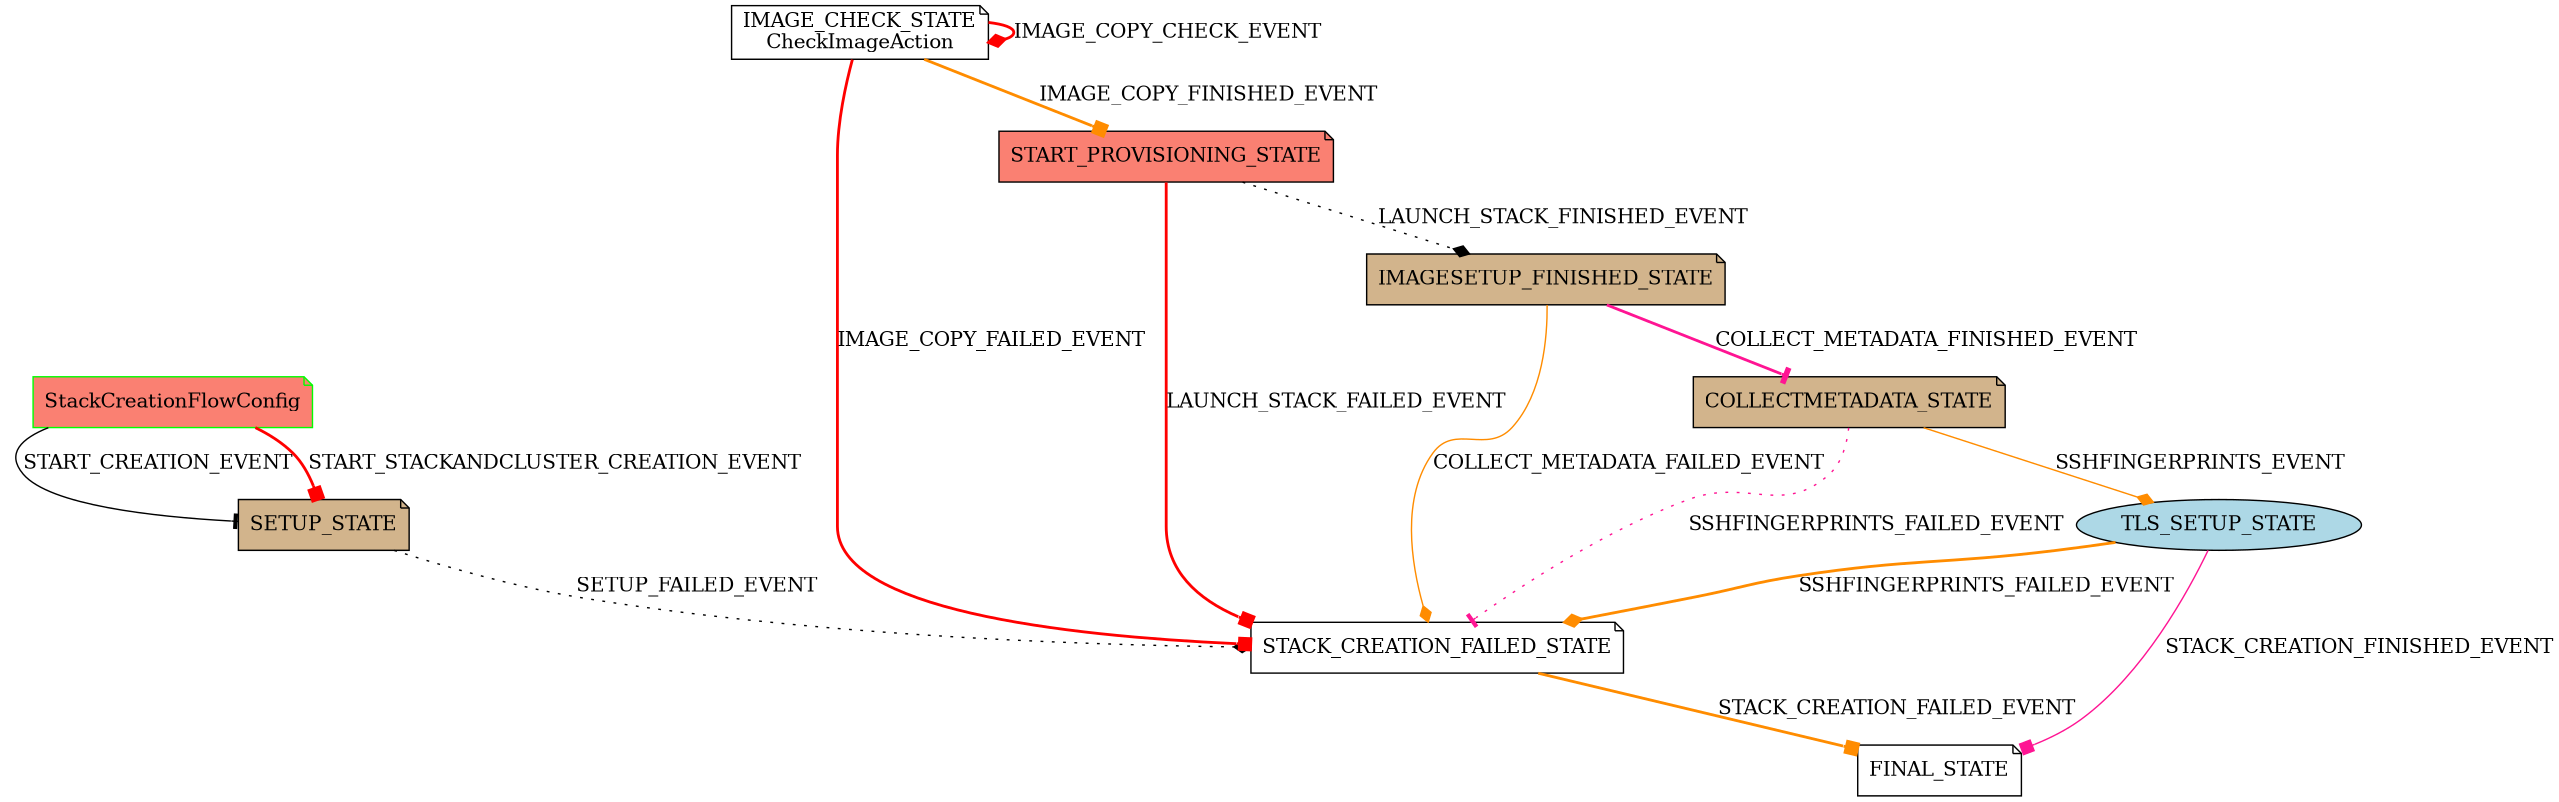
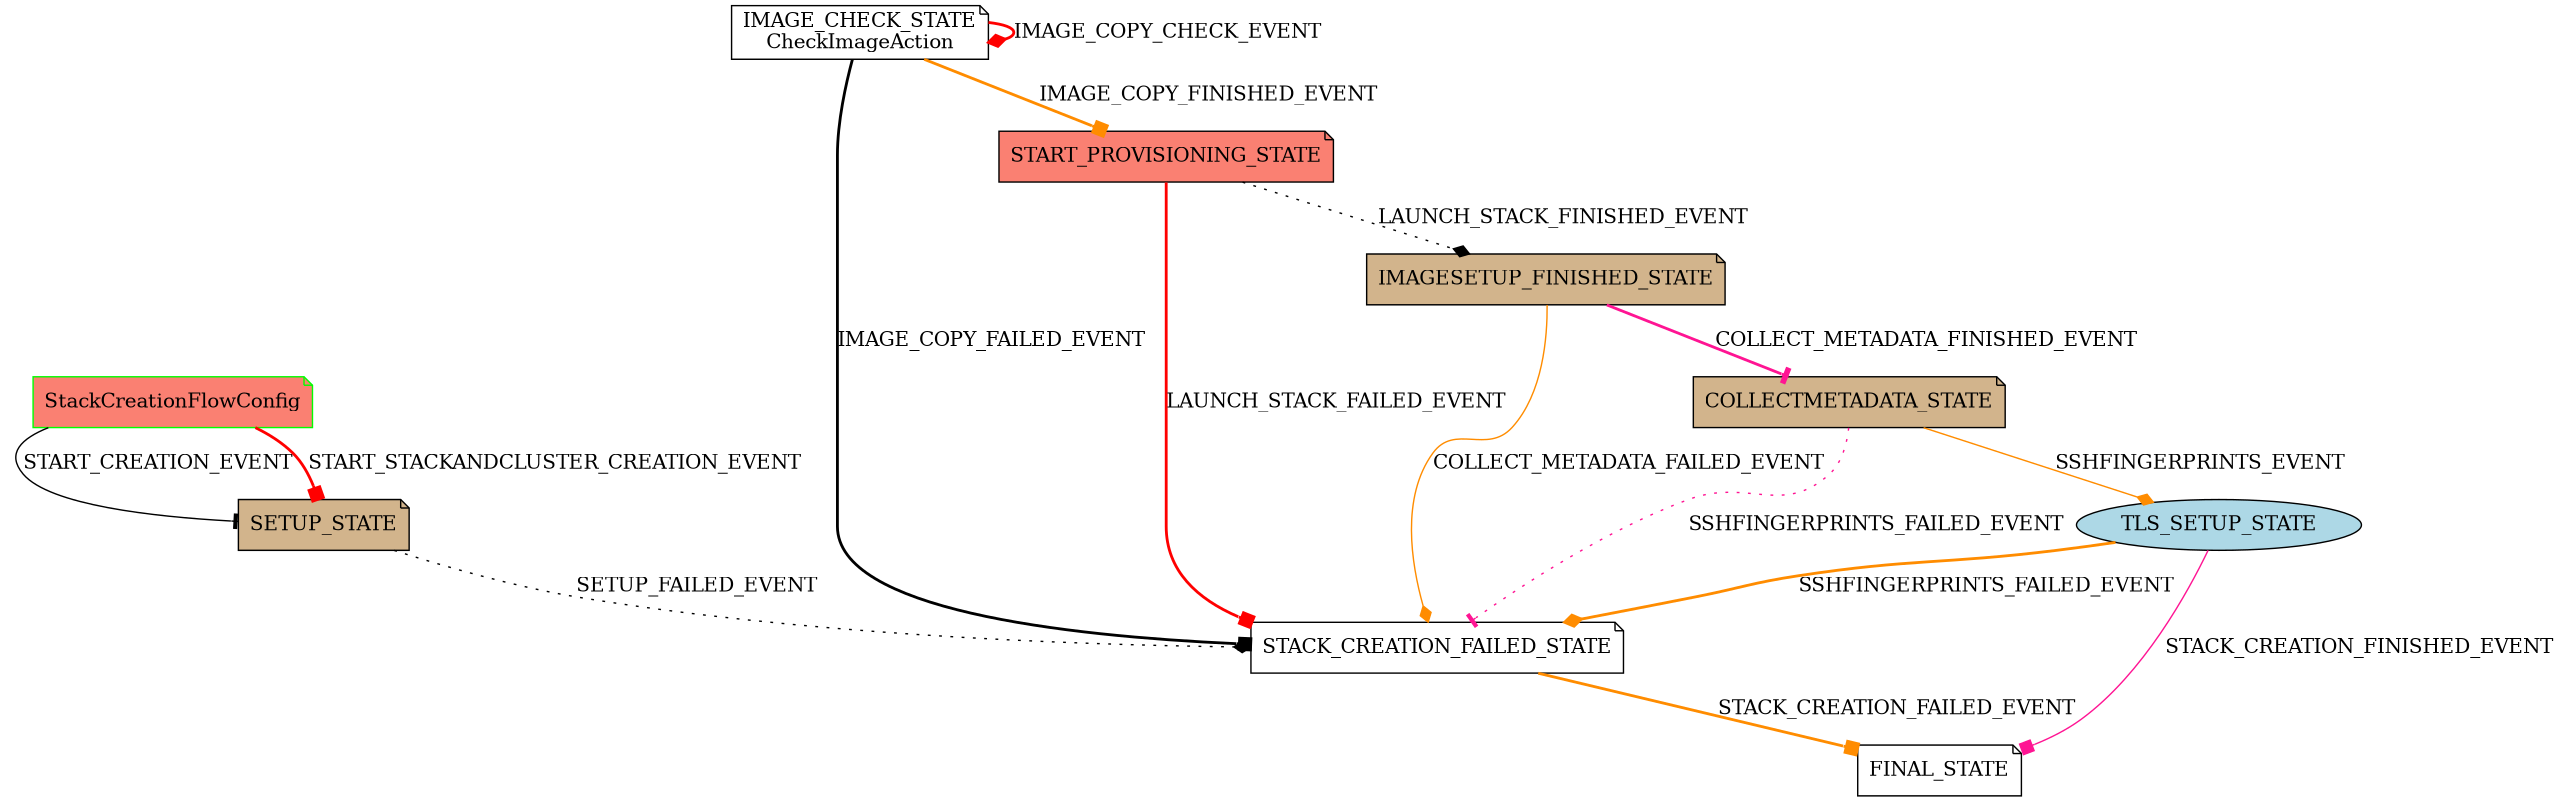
(837, 510) -> (837, 510)
